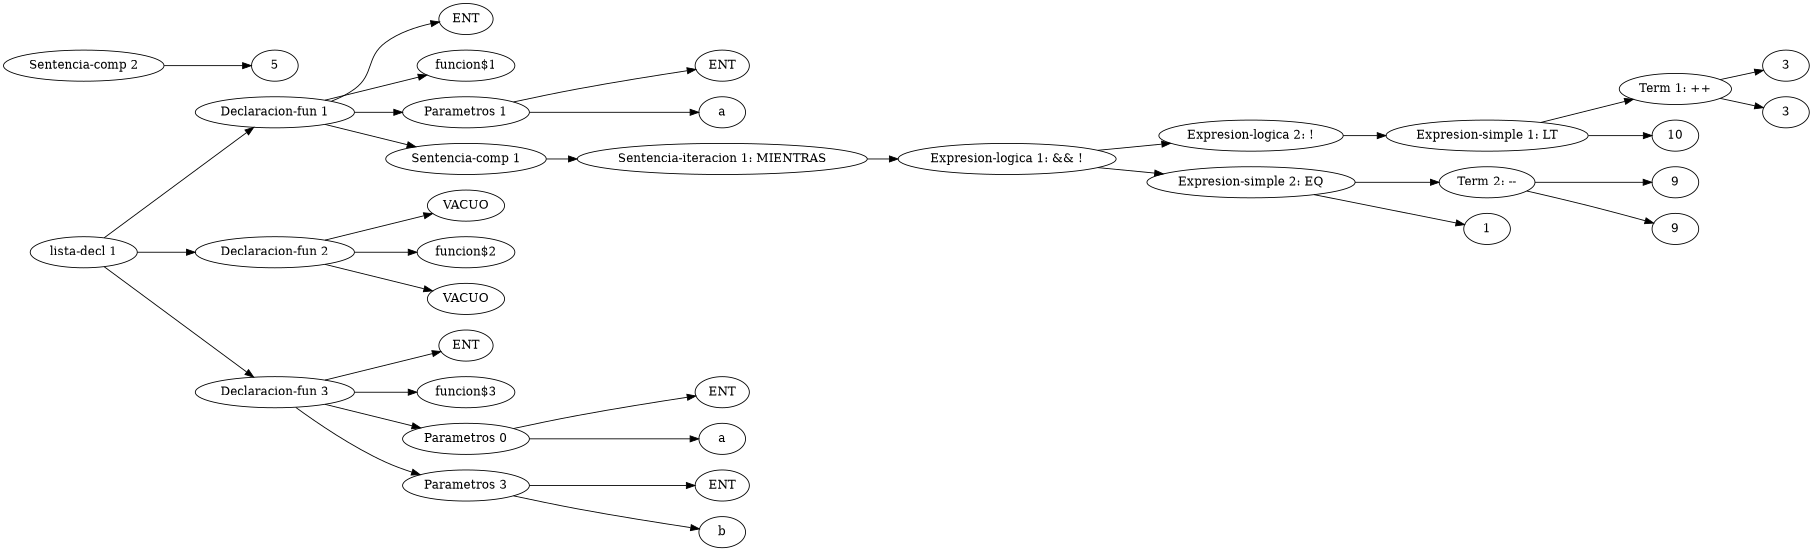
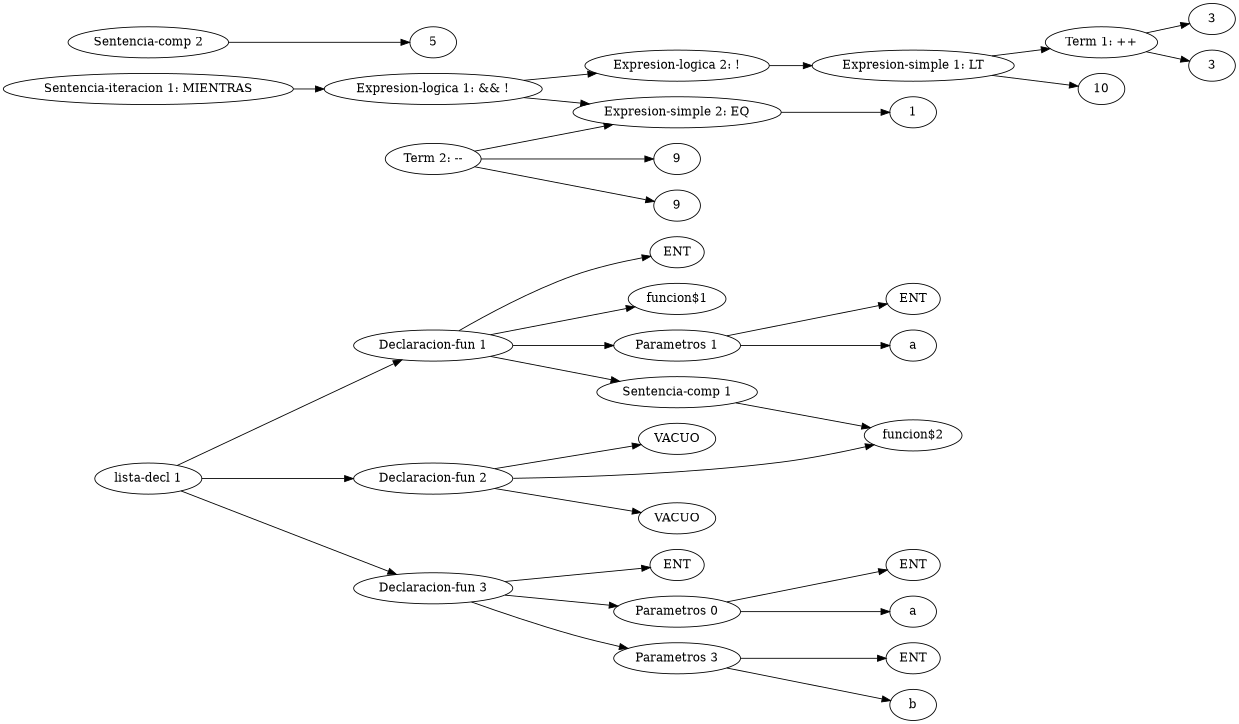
(557, 159) -> (799, 414)
(1393, 182) -> (539, 139)
(466, 392) -> none
